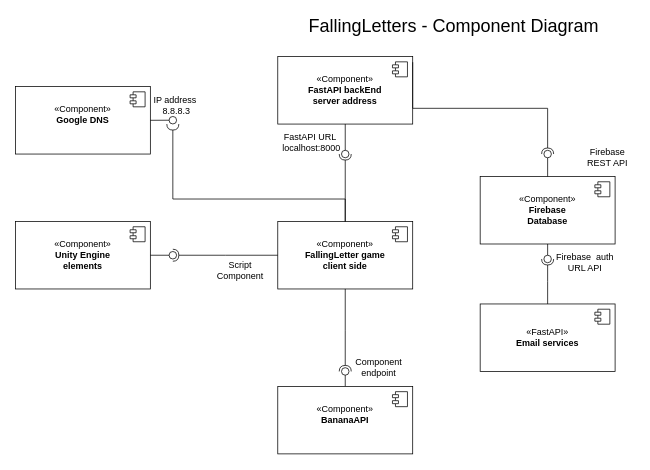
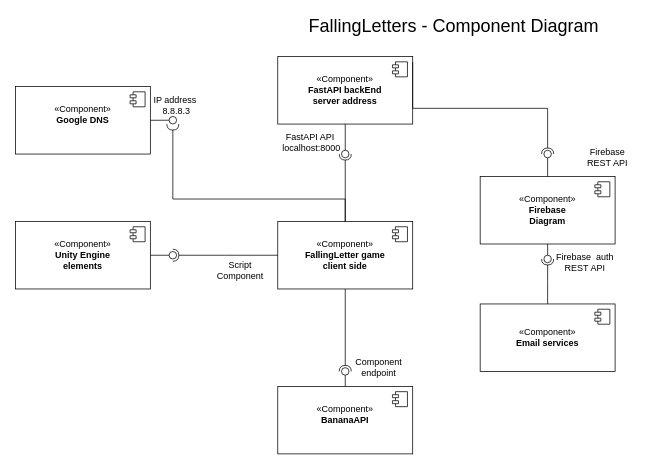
(312, 143) -> (312, 143)
(548, 210) -> (548, 210)
(585, 263) -> (585, 263)
(548, 338) -> (548, 338)
